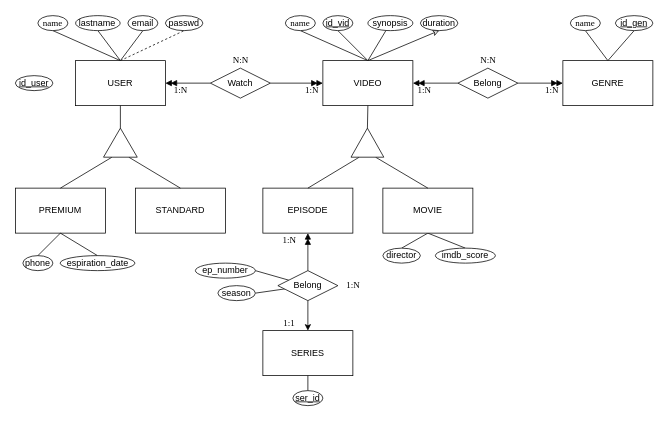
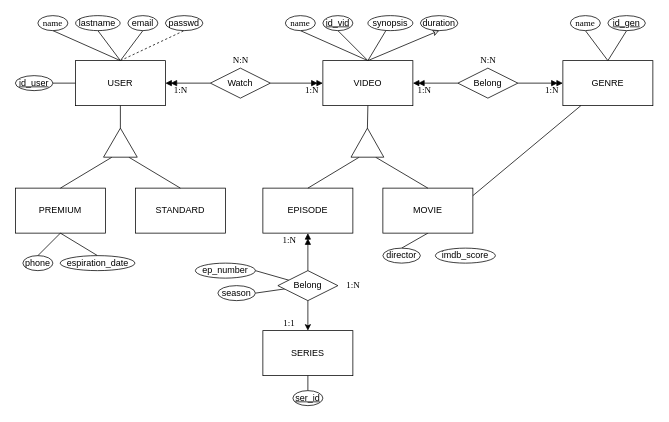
(634, 23) -> (627, 23)
none -> (64, 83)
(447, 240) -> (526, 151)
